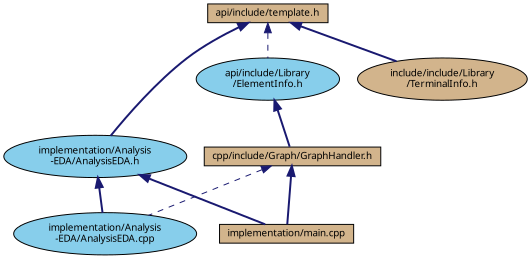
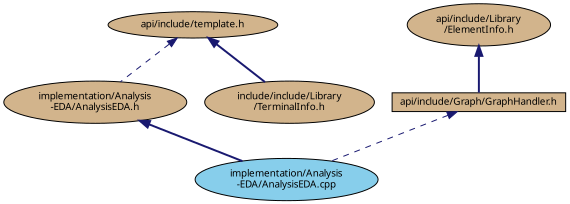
(268, 13) -> (193, 25)
(268, 46) -> none
(169, 74) -> (145, 63)
(268, 79) -> (479, 25)
(95, 156) -> (95, 102)
(293, 156) -> (479, 102)
(287, 234) -> none
